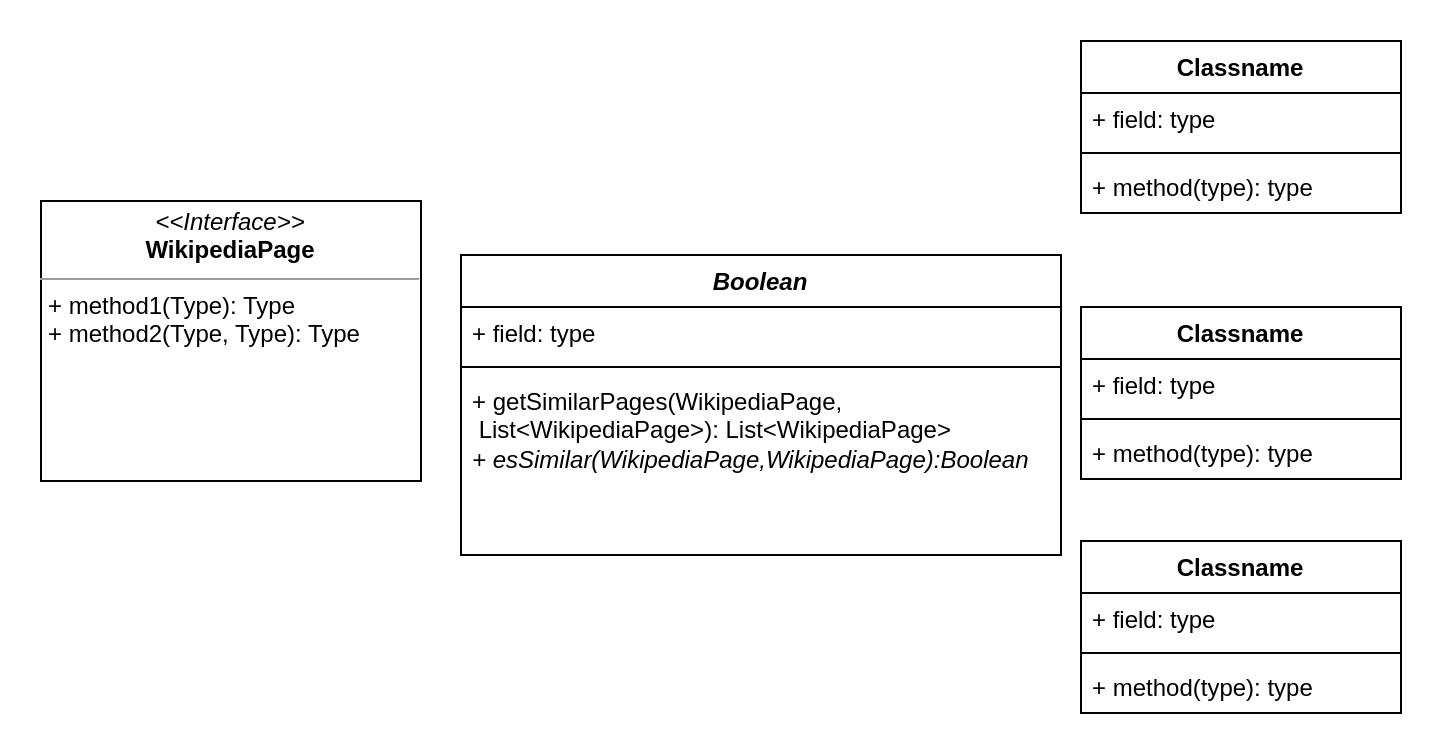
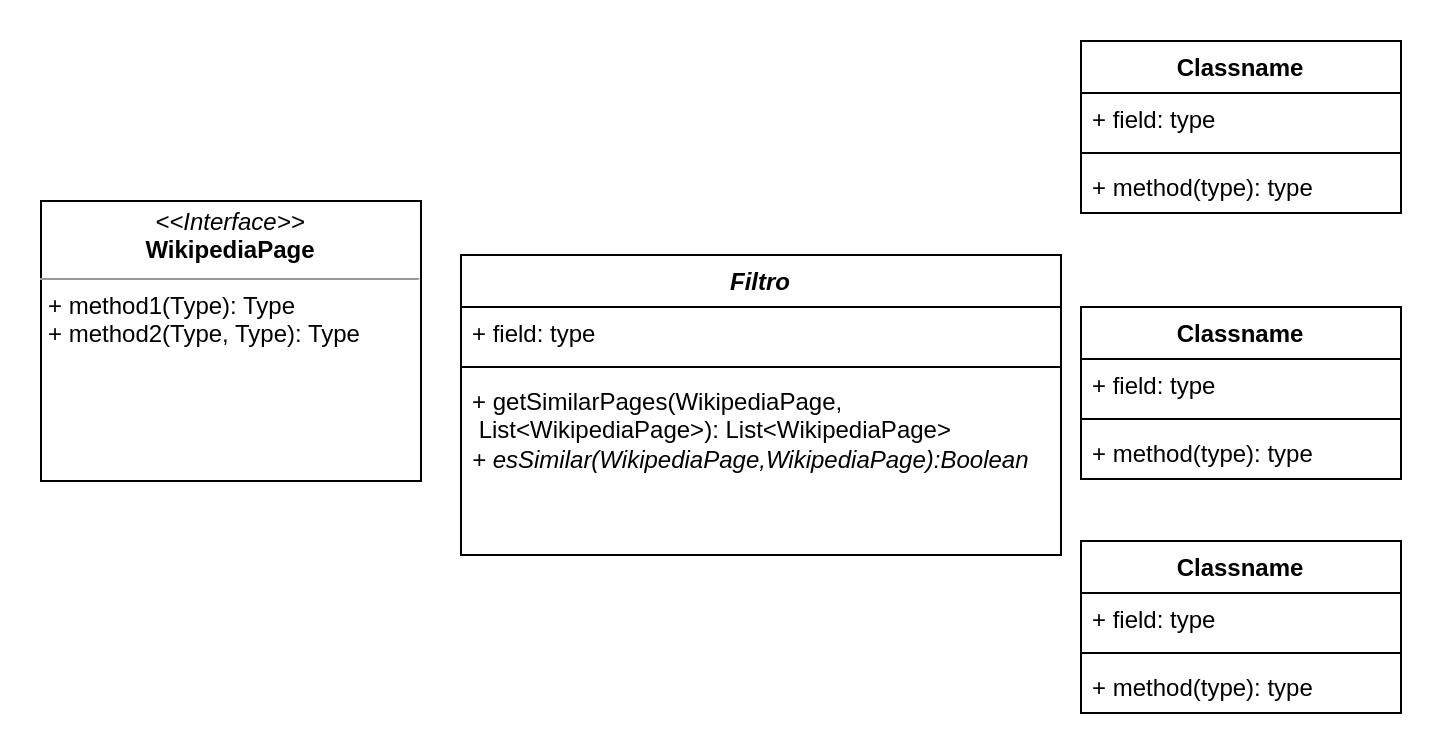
(760, 282) -> (760, 282)
